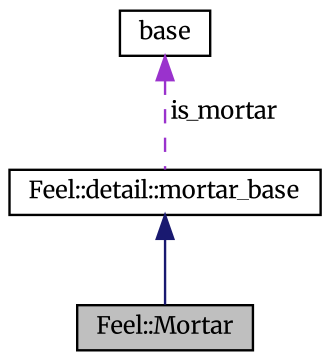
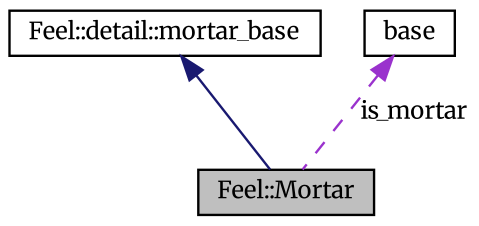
(165, 125) -> (340, 122)
